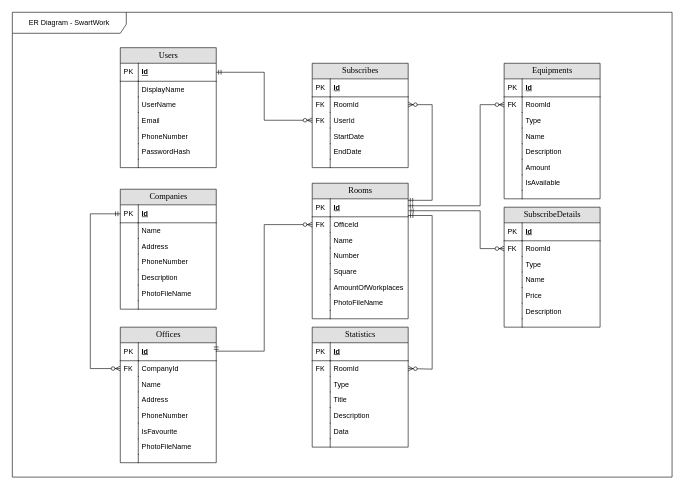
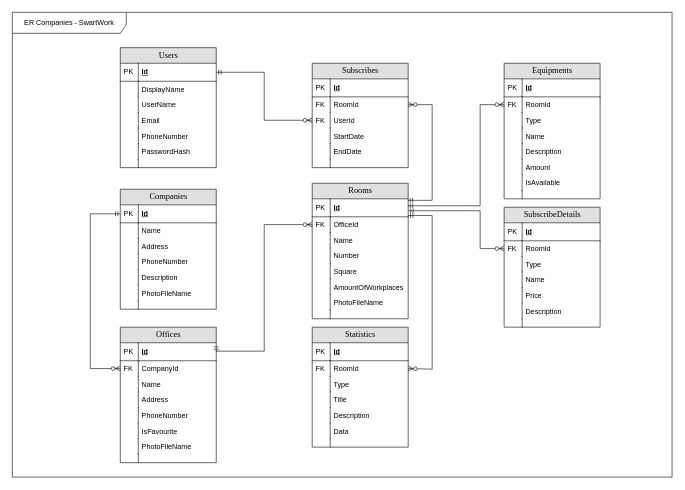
(69, 23) -> (69, 23)
